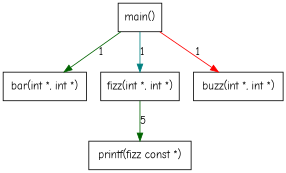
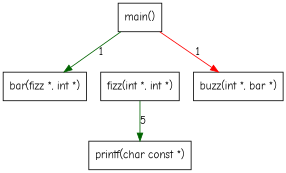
(140, 48) -> none
(45, 86) -> (45, 86)
(238, 86) -> (238, 86)
(140, 155) -> (140, 155)
